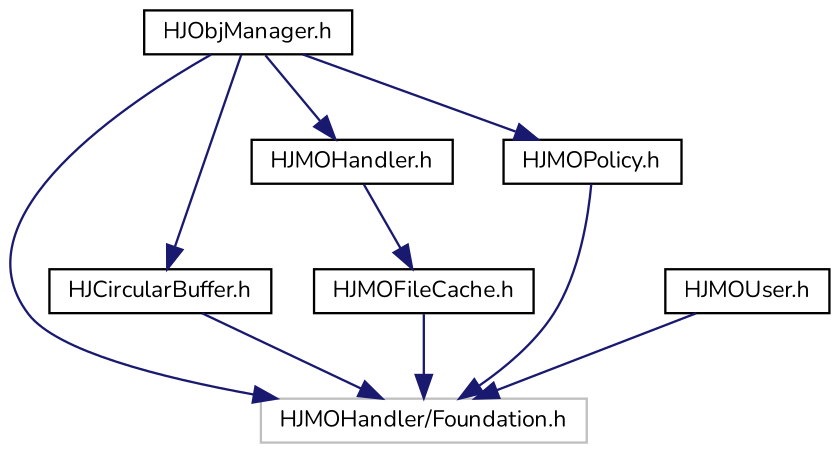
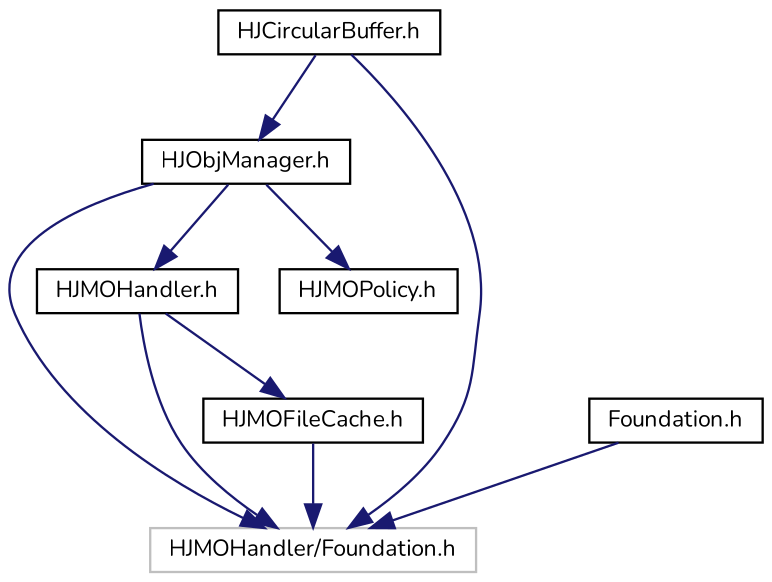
(208, 151) -> (294, 87)
(747, 291) -> (676, 421)
(561, 300) -> (173, 429)
